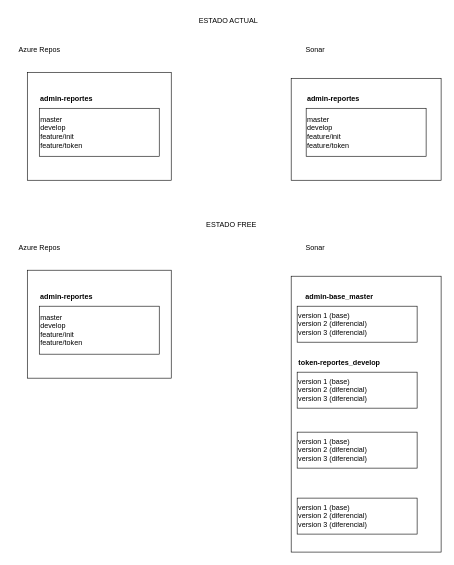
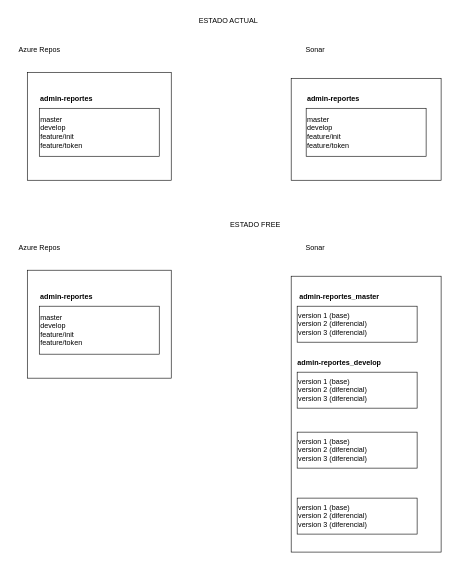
(231, 225) -> (255, 225)
(340, 297) -> (340, 297)
(340, 363) -> (340, 363)
